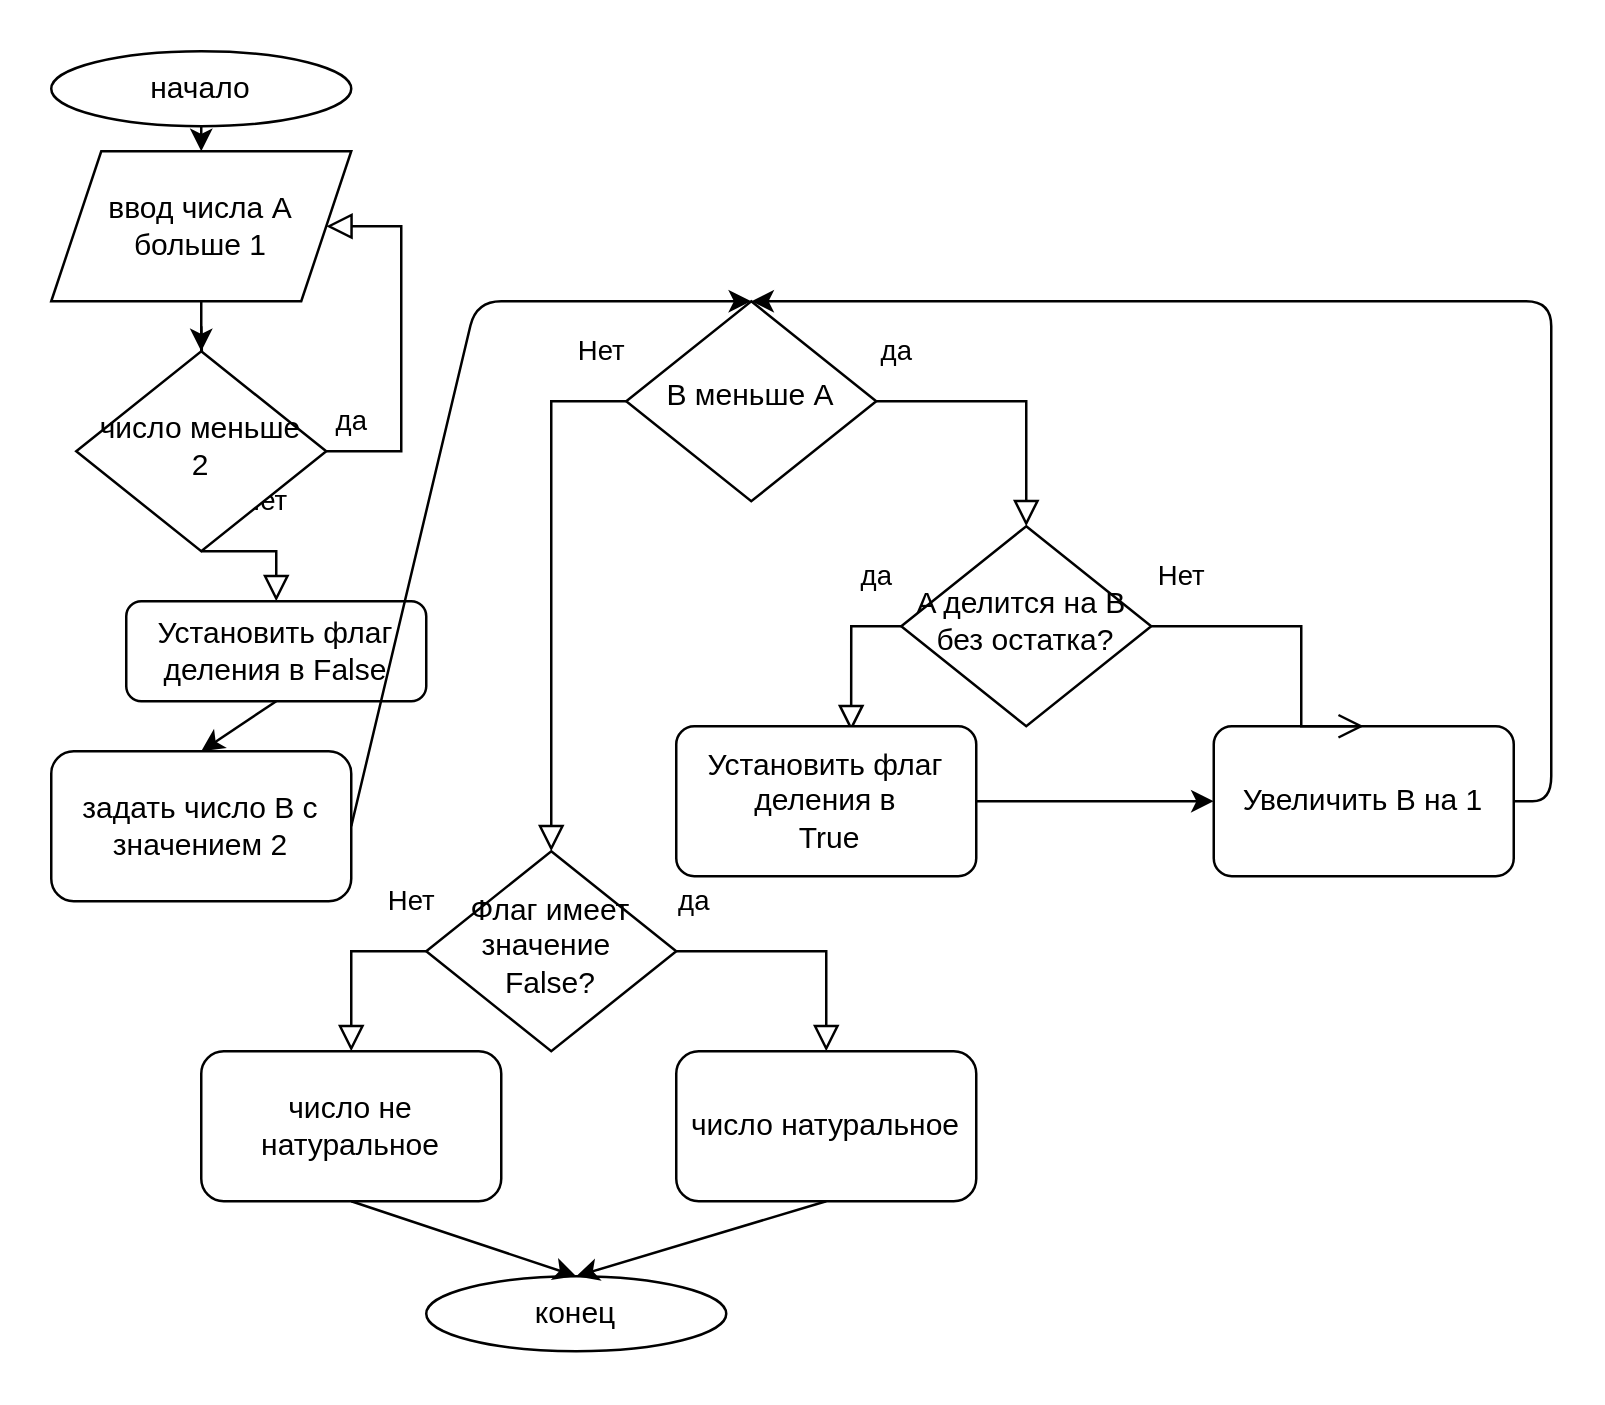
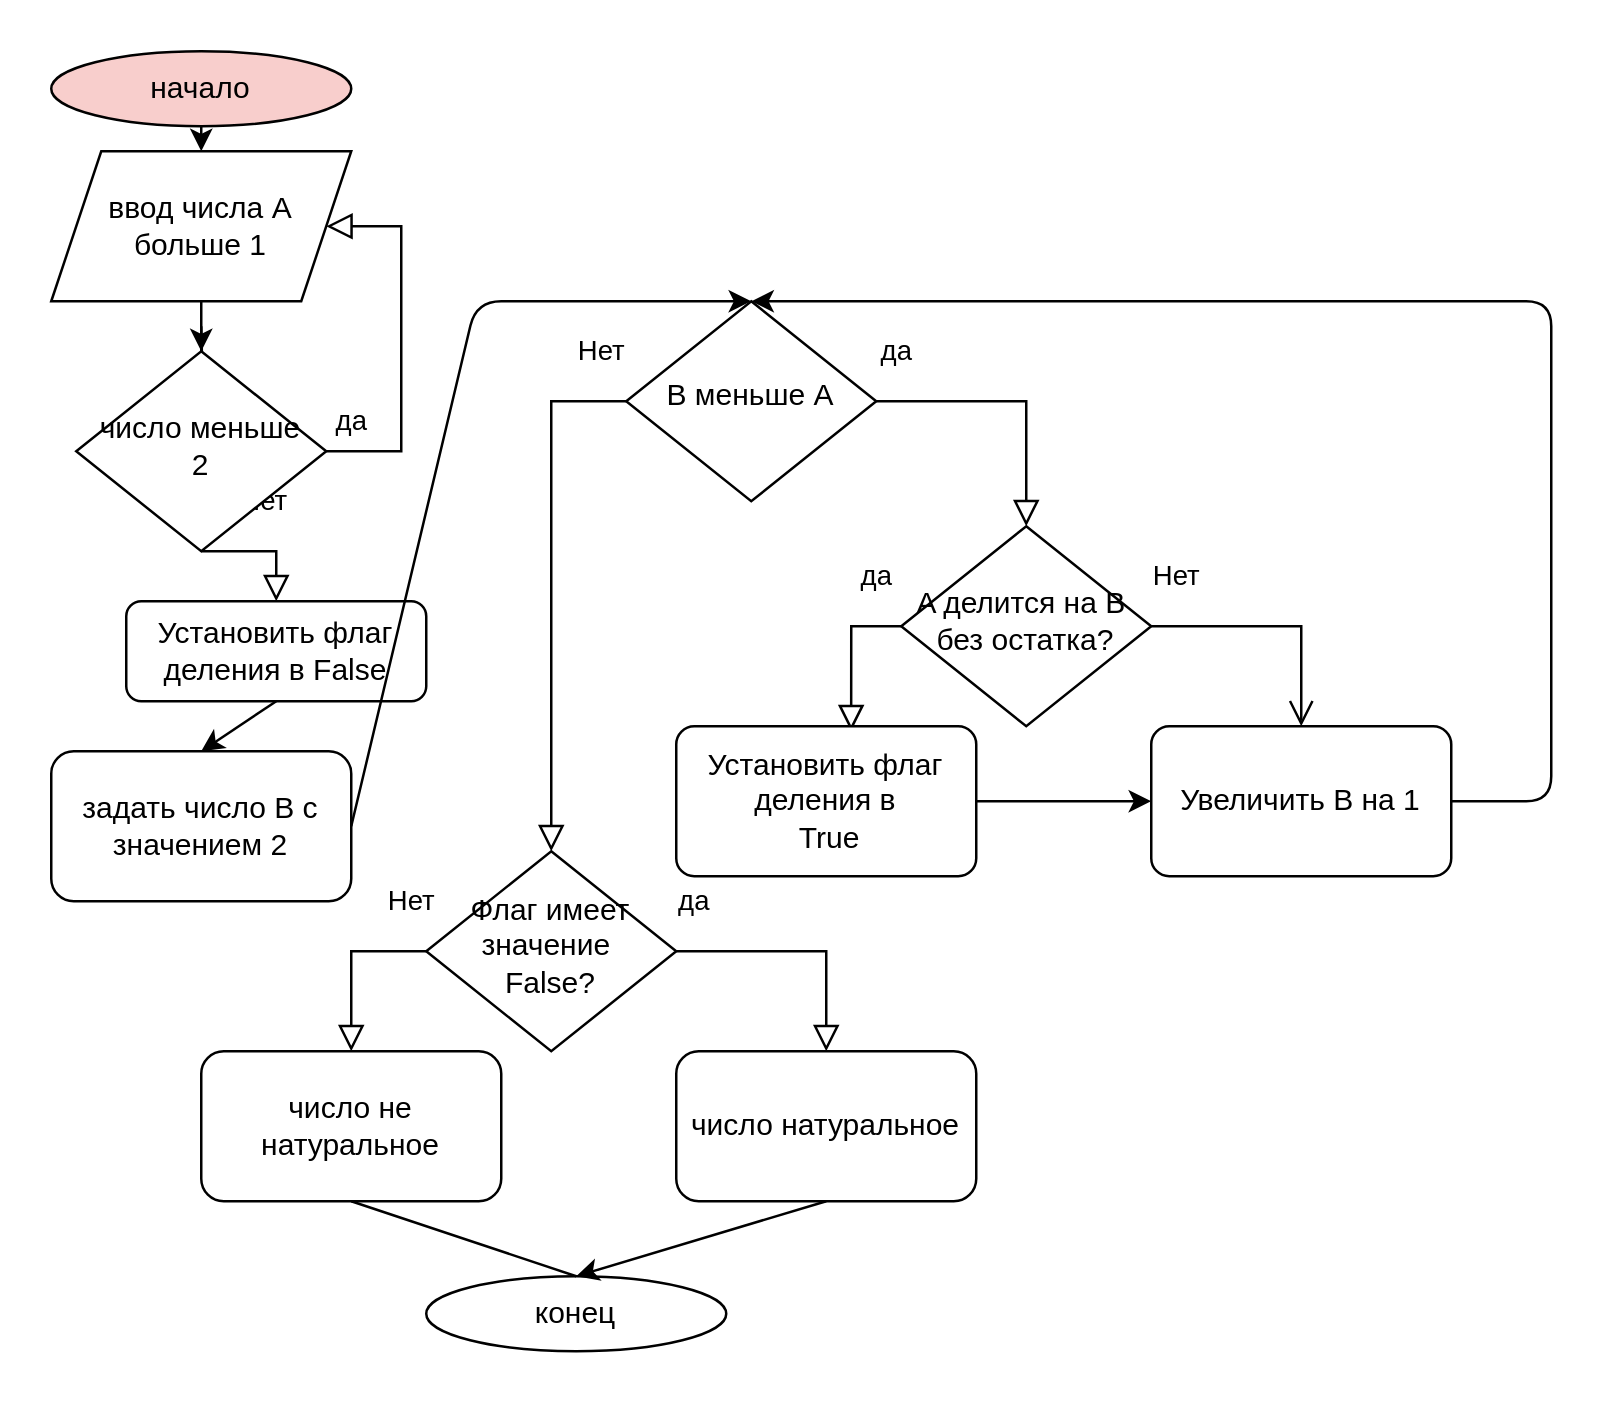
(201, 89) -> (201, 89)
(1364, 801) -> (1301, 801)
(558, 1270) -> (565, 1272)
